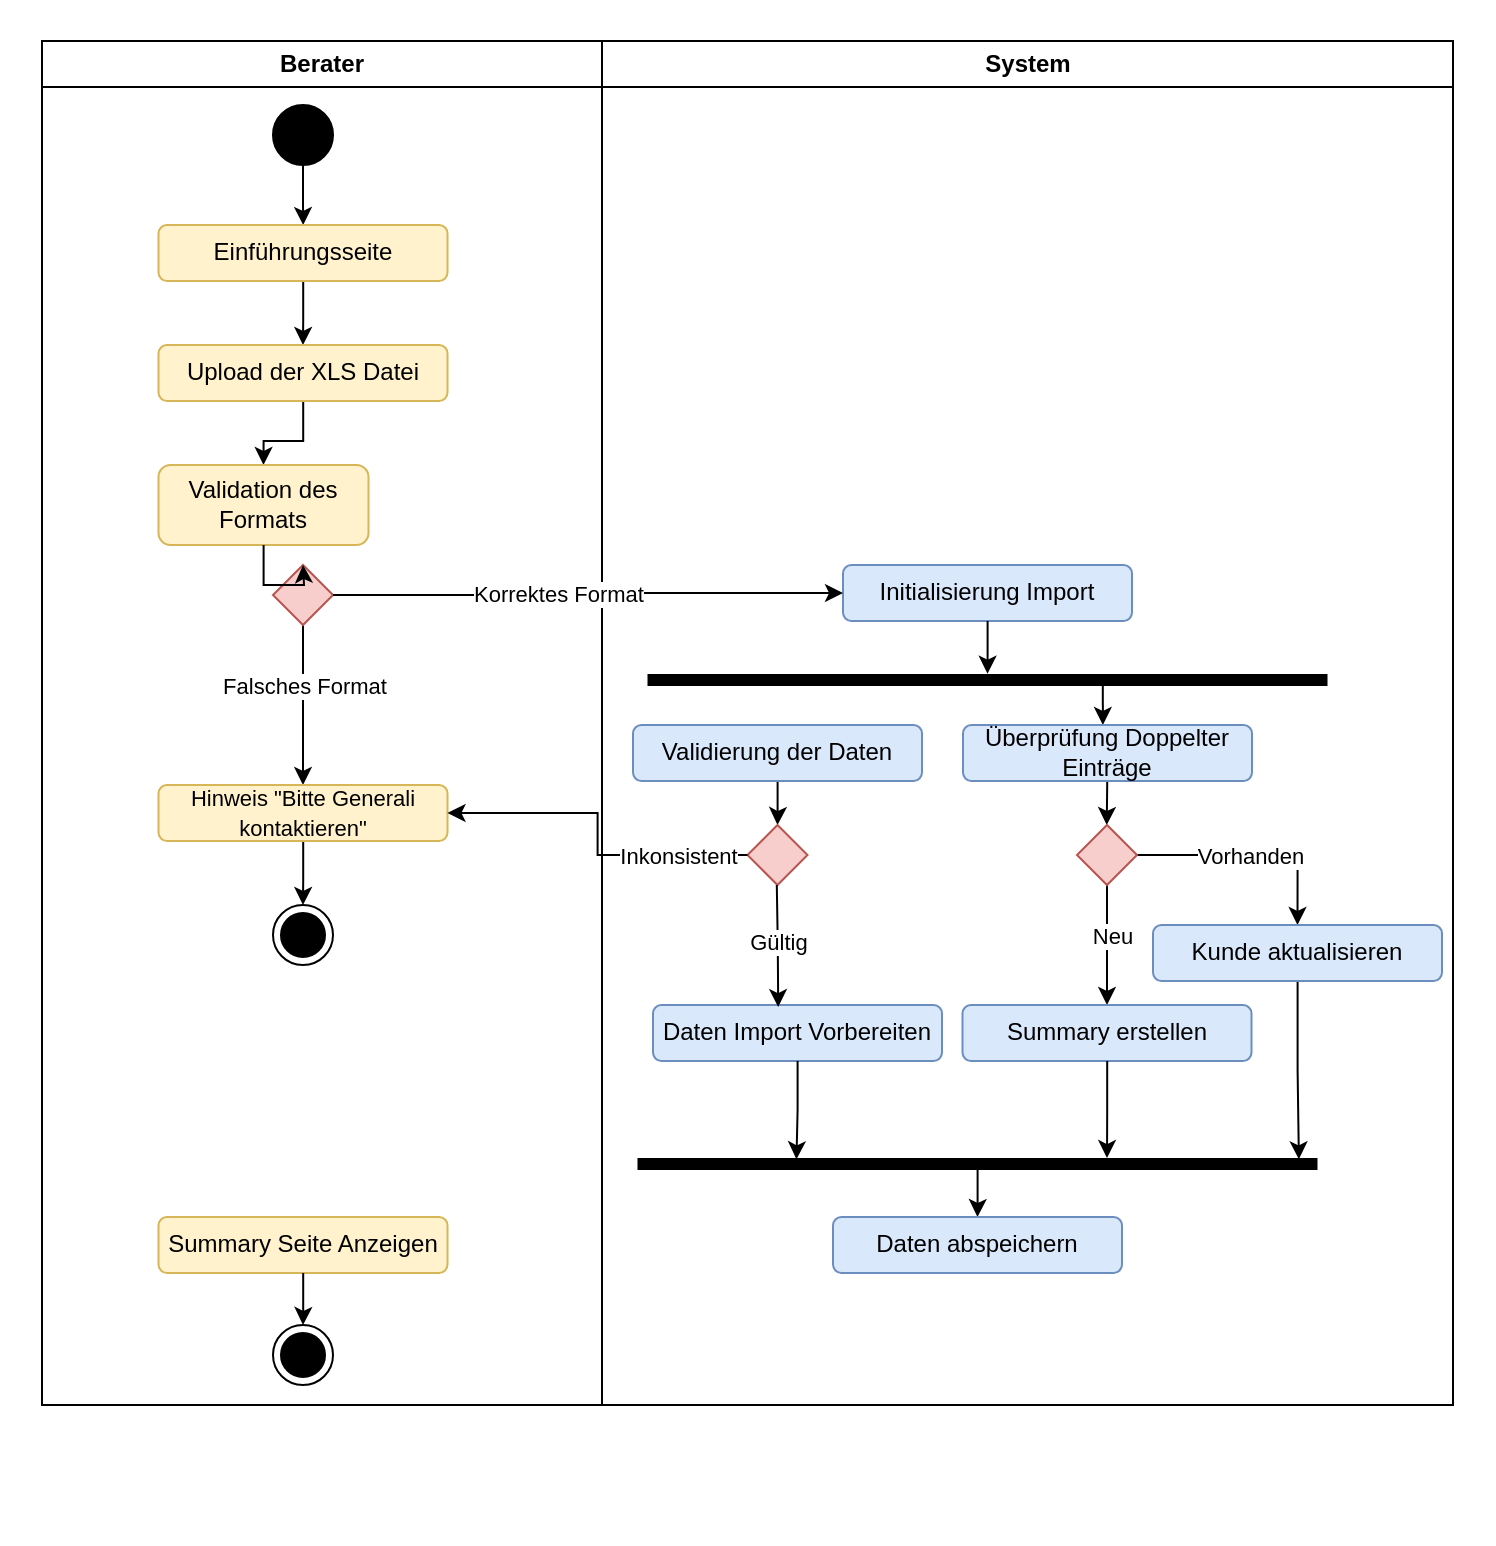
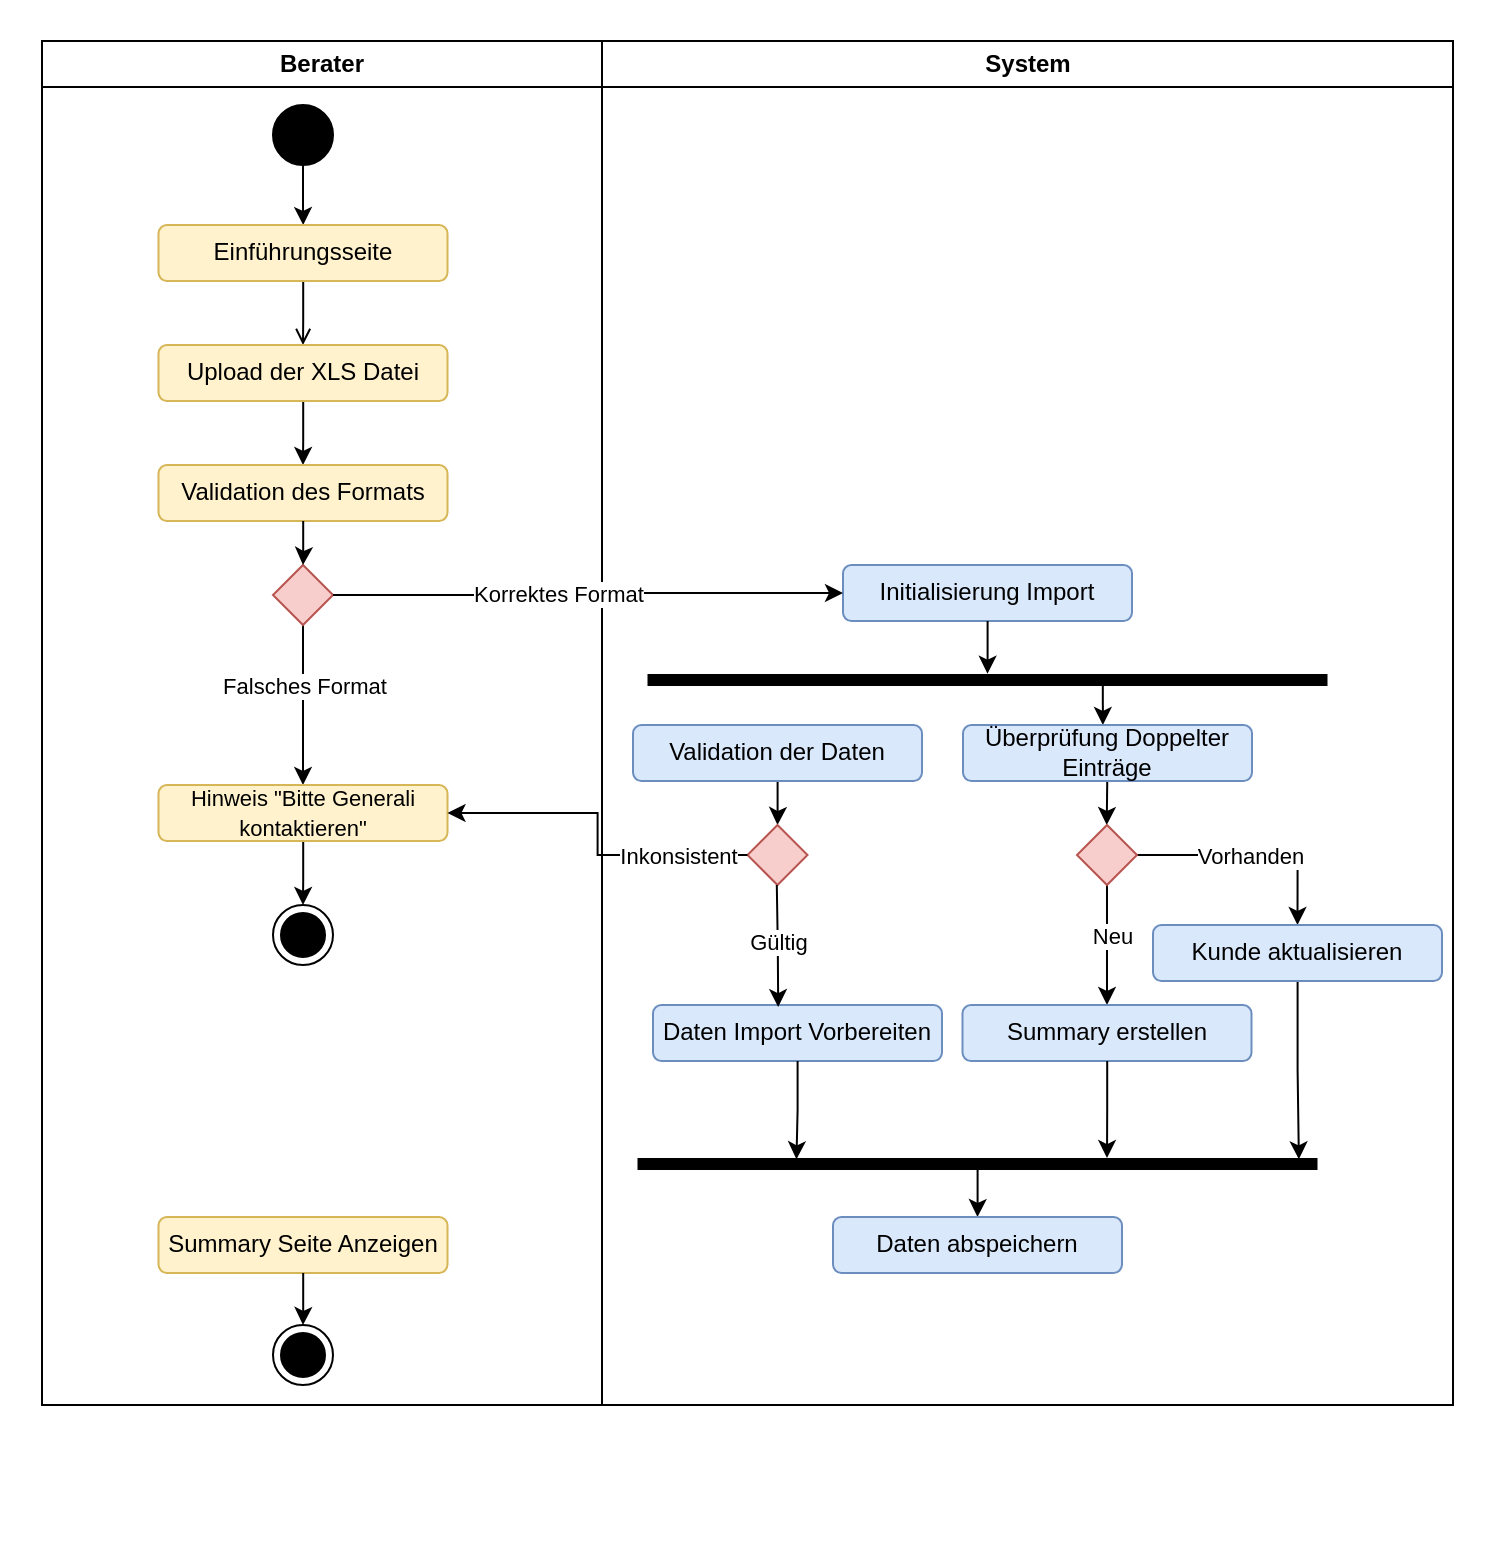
(303, 330) -> (303, 333)
(264, 505) -> (303, 493)
(778, 753) -> (778, 753)
